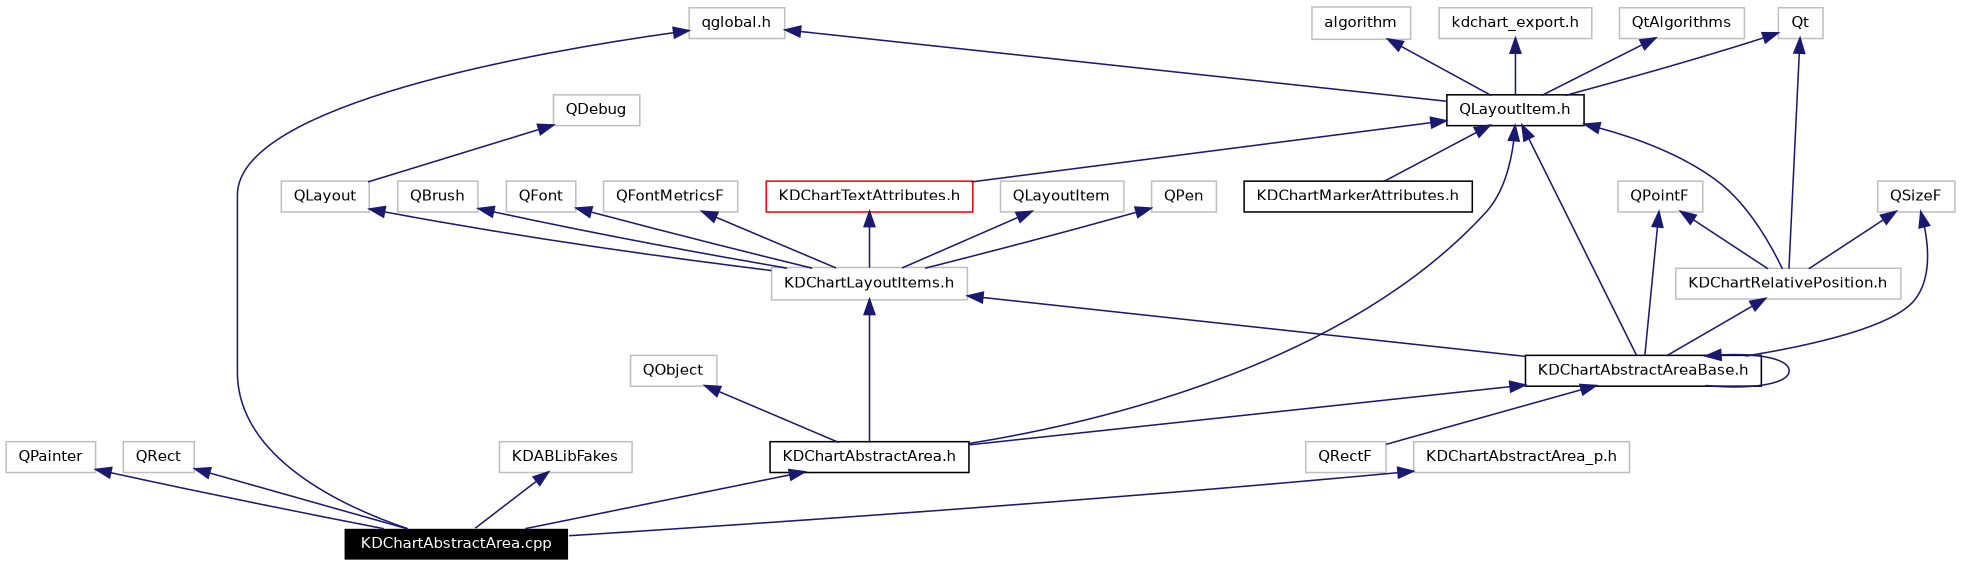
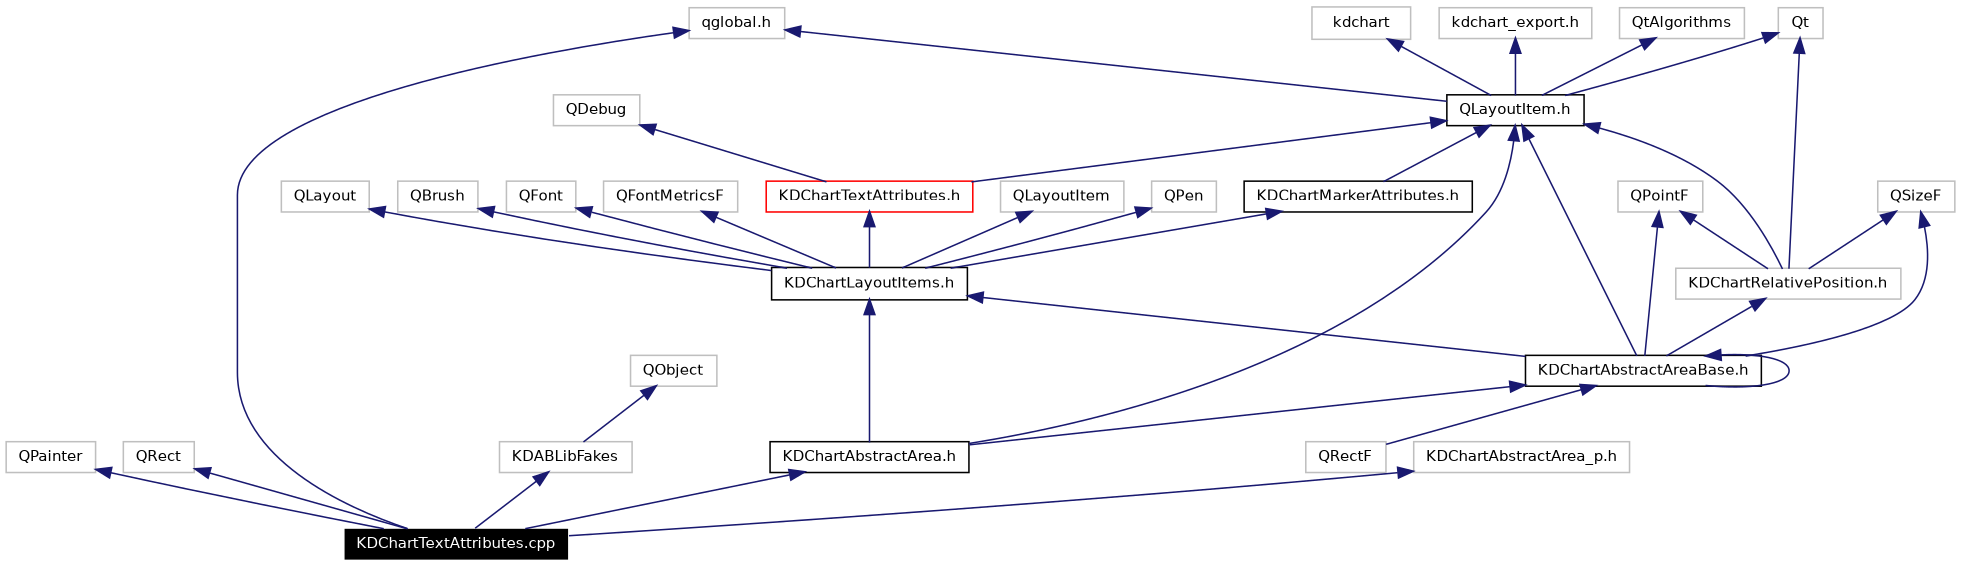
(1361, 23) -> (1361, 23)
(453, 156) -> (741, 156)
none -> (1109, 241)
(870, 284) -> (870, 284)
(779, 417) -> (614, 419)
(456, 544) -> (456, 544)
